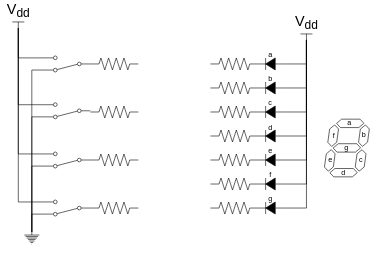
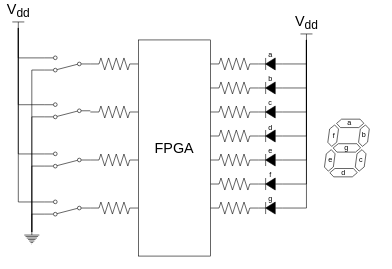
none -> (174, 148)
